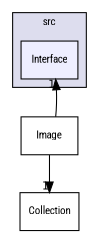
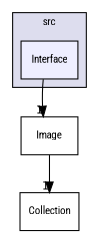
(57, 103) -> (42, 94)
